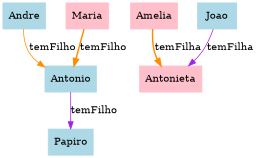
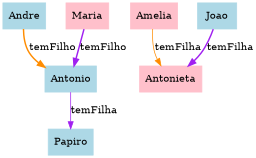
(80, 44) -> (80, 44)
(153, 45) -> (153, 45)
(206, 46) -> (206, 46)
(27, 48) -> (27, 48)
(94, 111) -> (94, 111)
